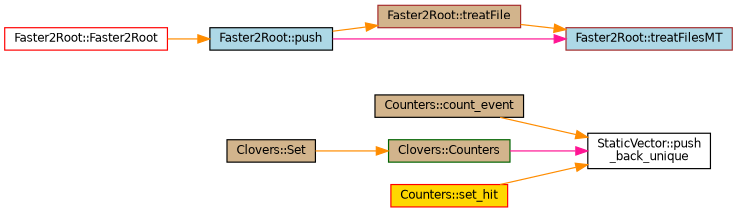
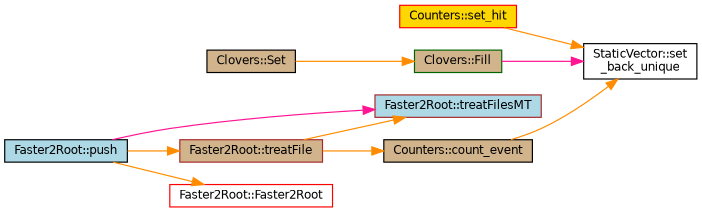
(183, 39) -> (153, 172)
none -> (347, 151)
(449, 151) -> (458, 61)
(649, 151) -> (640, 61)
